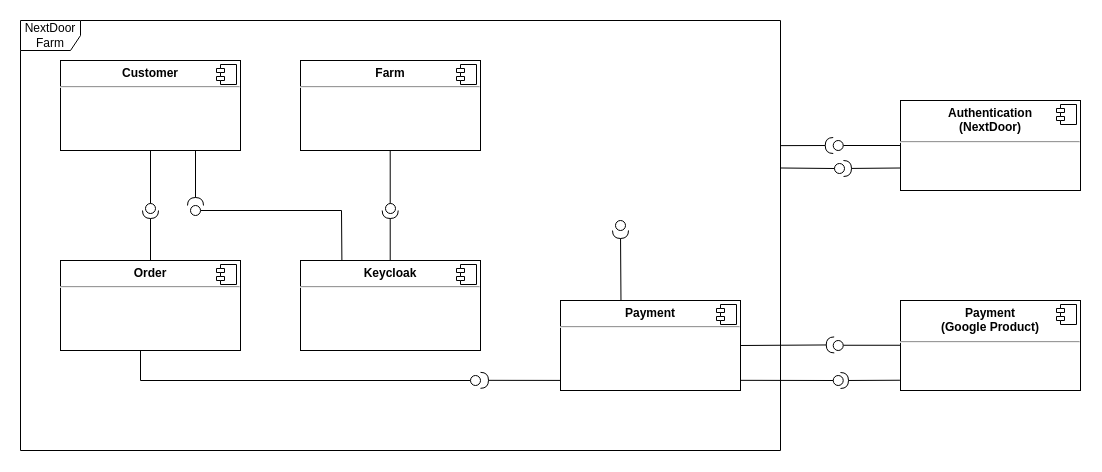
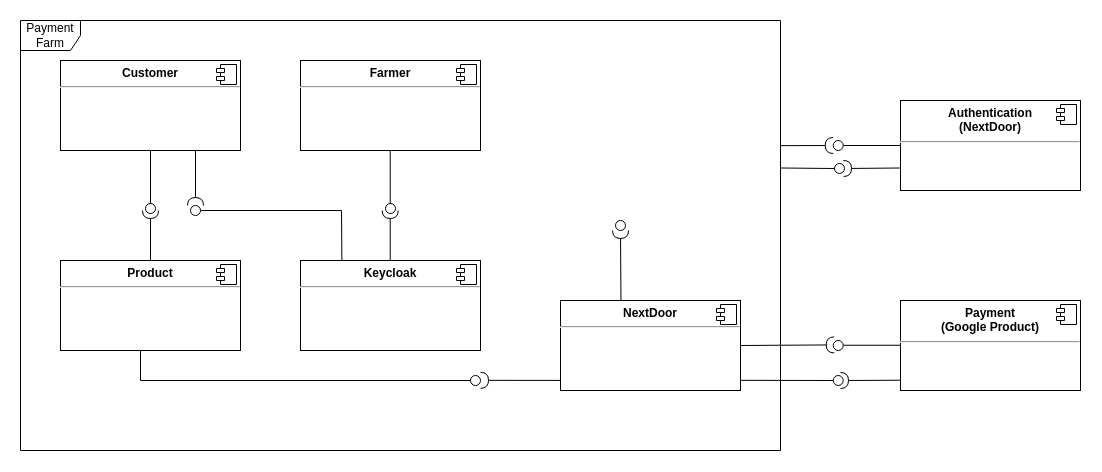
(51, 36) -> (51, 36)
(314, 61) -> (321, 61)
(77, 261) -> (84, 261)
(584, 301) -> (587, 301)
